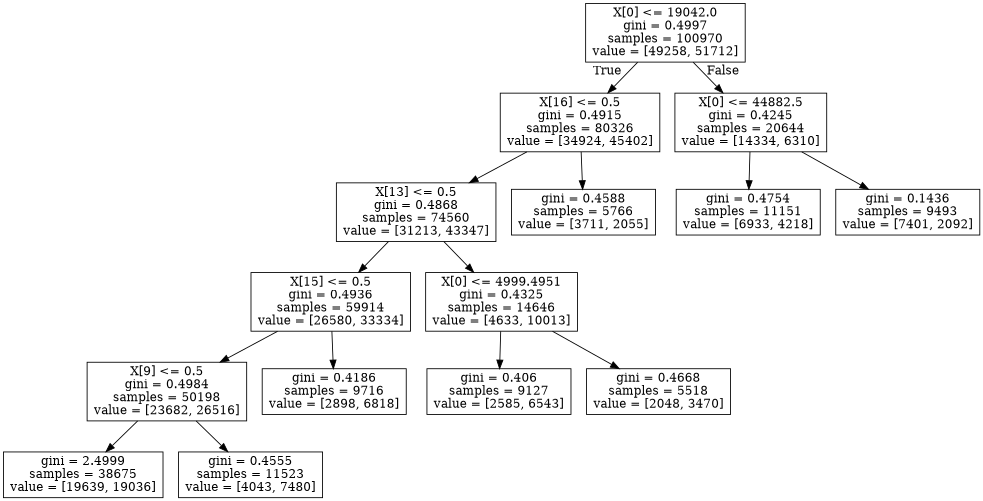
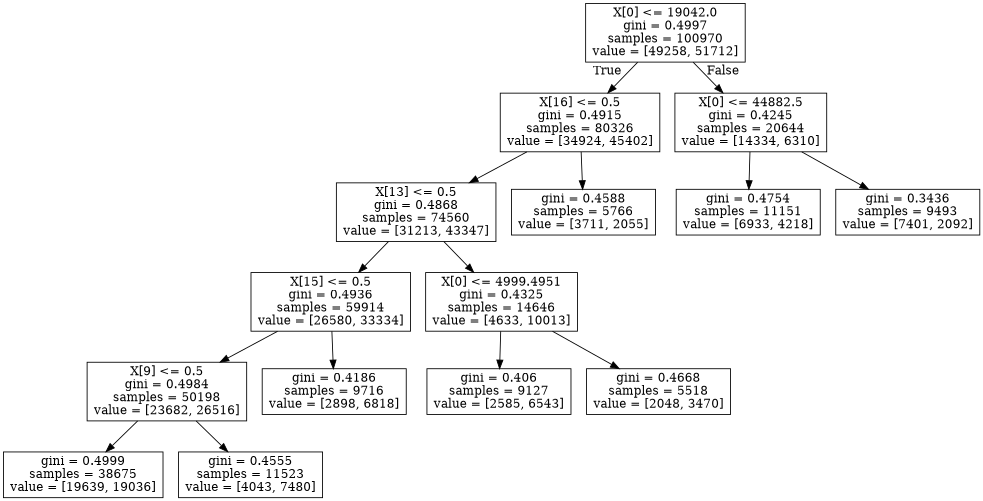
(908, 212) -> (908, 212)
(83, 475) -> (83, 475)
